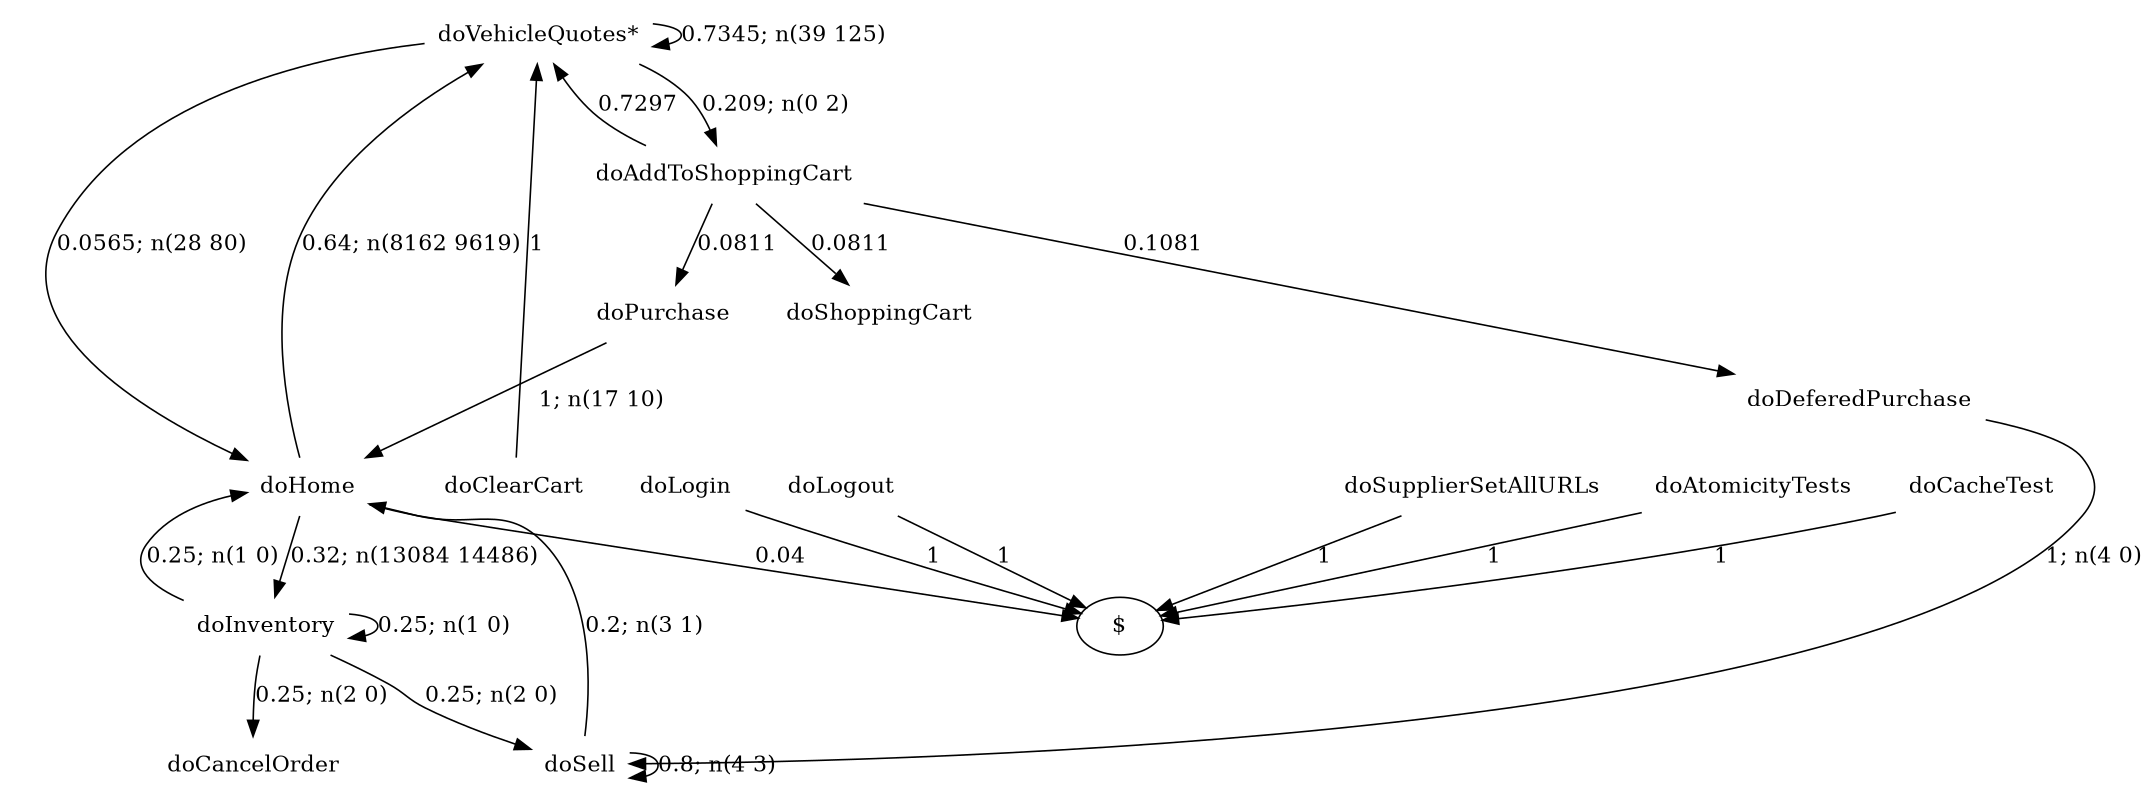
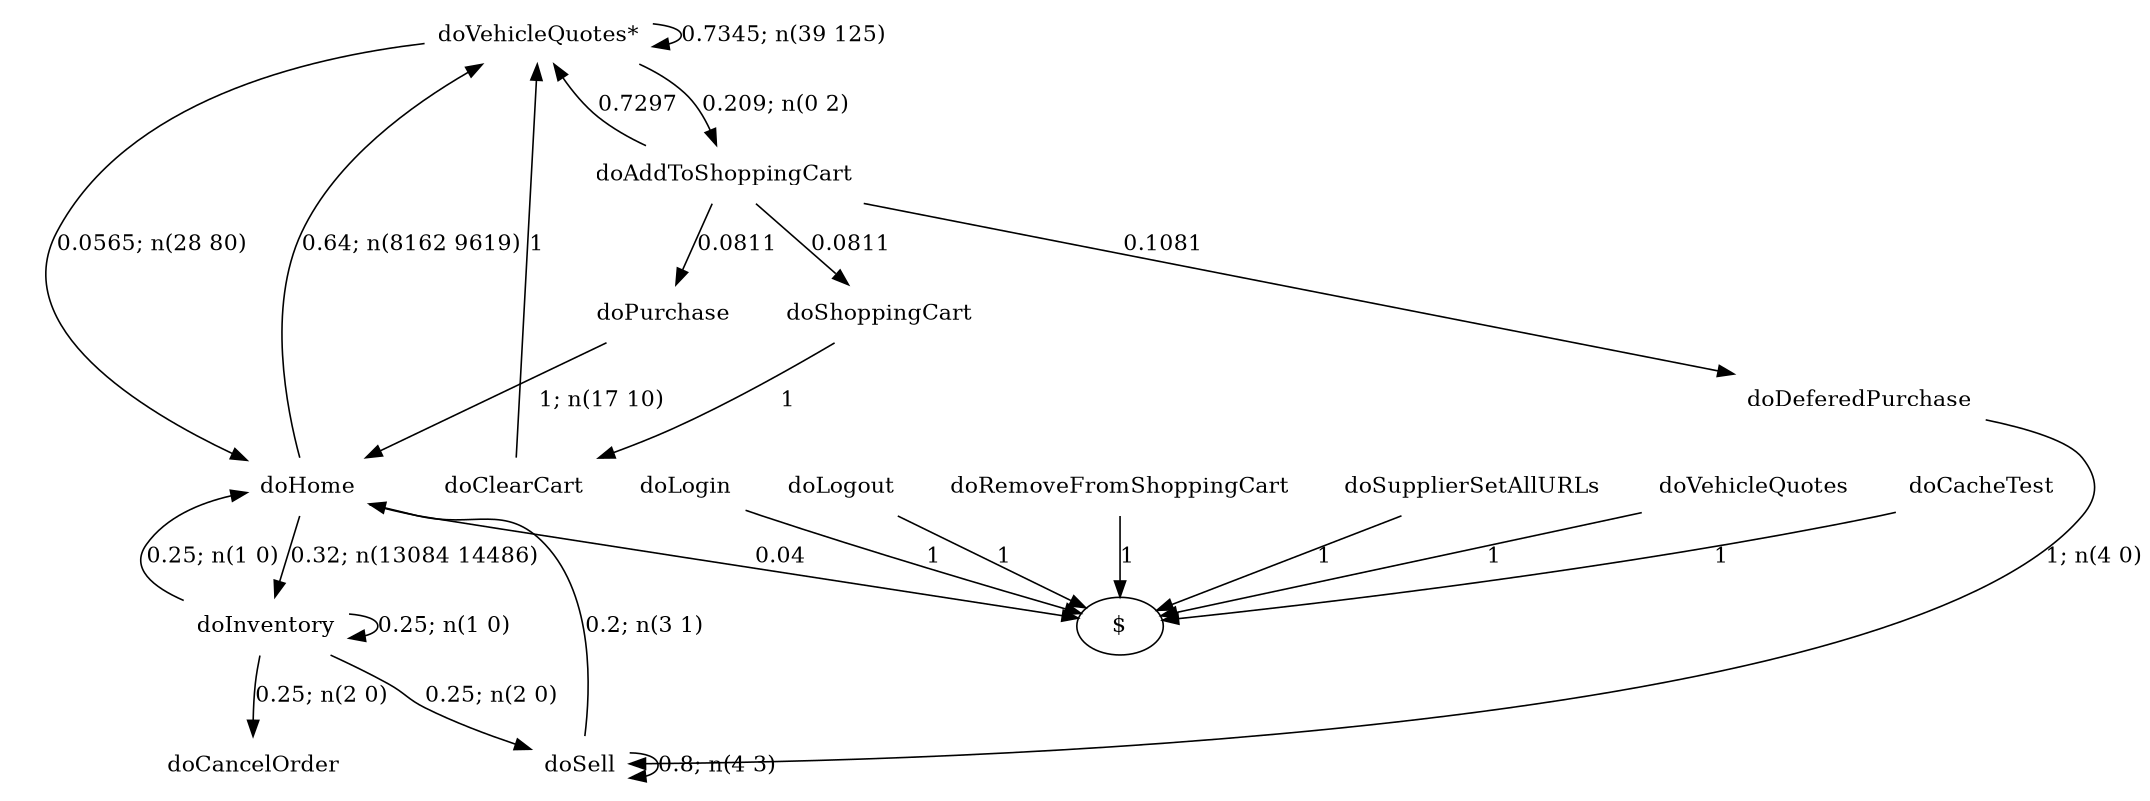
none -> (727, 403)
none -> (1120, 487)
(1754, 487) -> (1754, 487)
